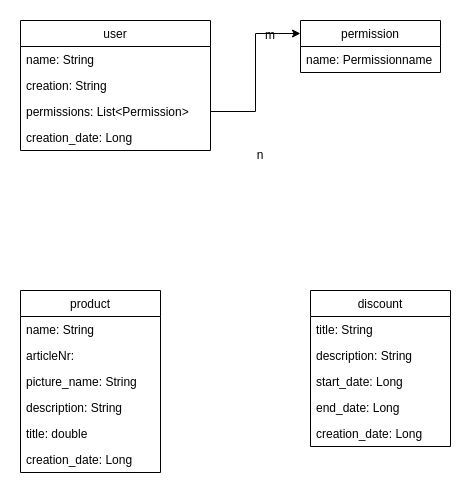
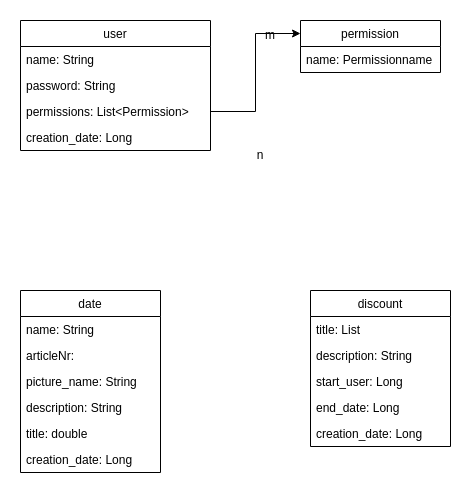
(74, 86) -> (75, 86)
(90, 304) -> (90, 304)
(352, 330) -> (345, 330)
(367, 382) -> (367, 382)
